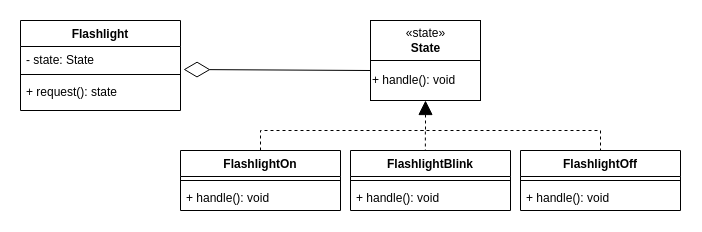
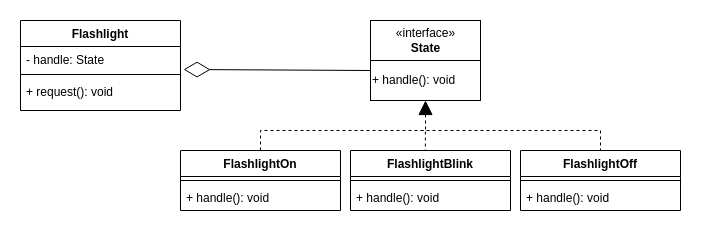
(426, 41) -> (426, 41)
(68, 60) -> (70, 60)
(82, 92) -> (77, 92)
